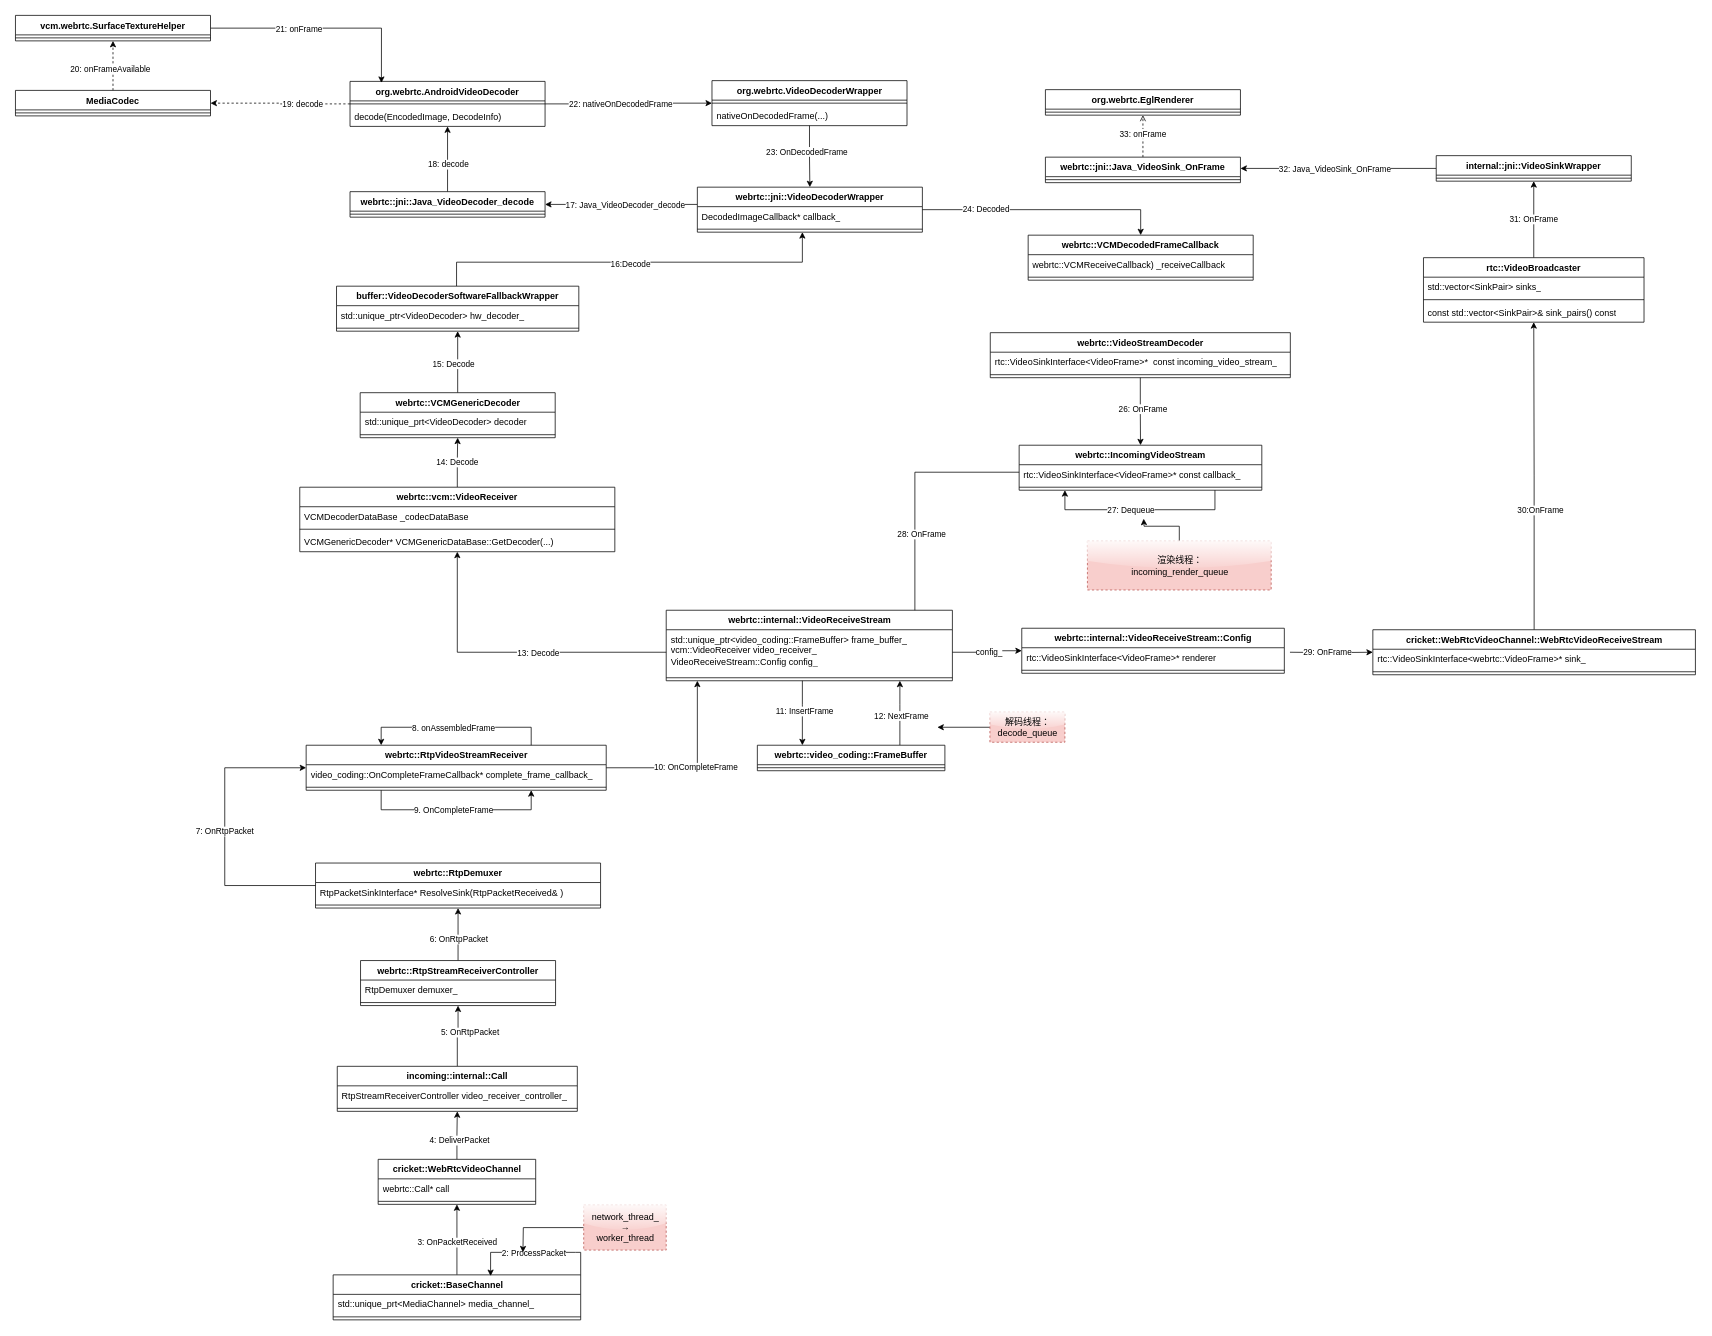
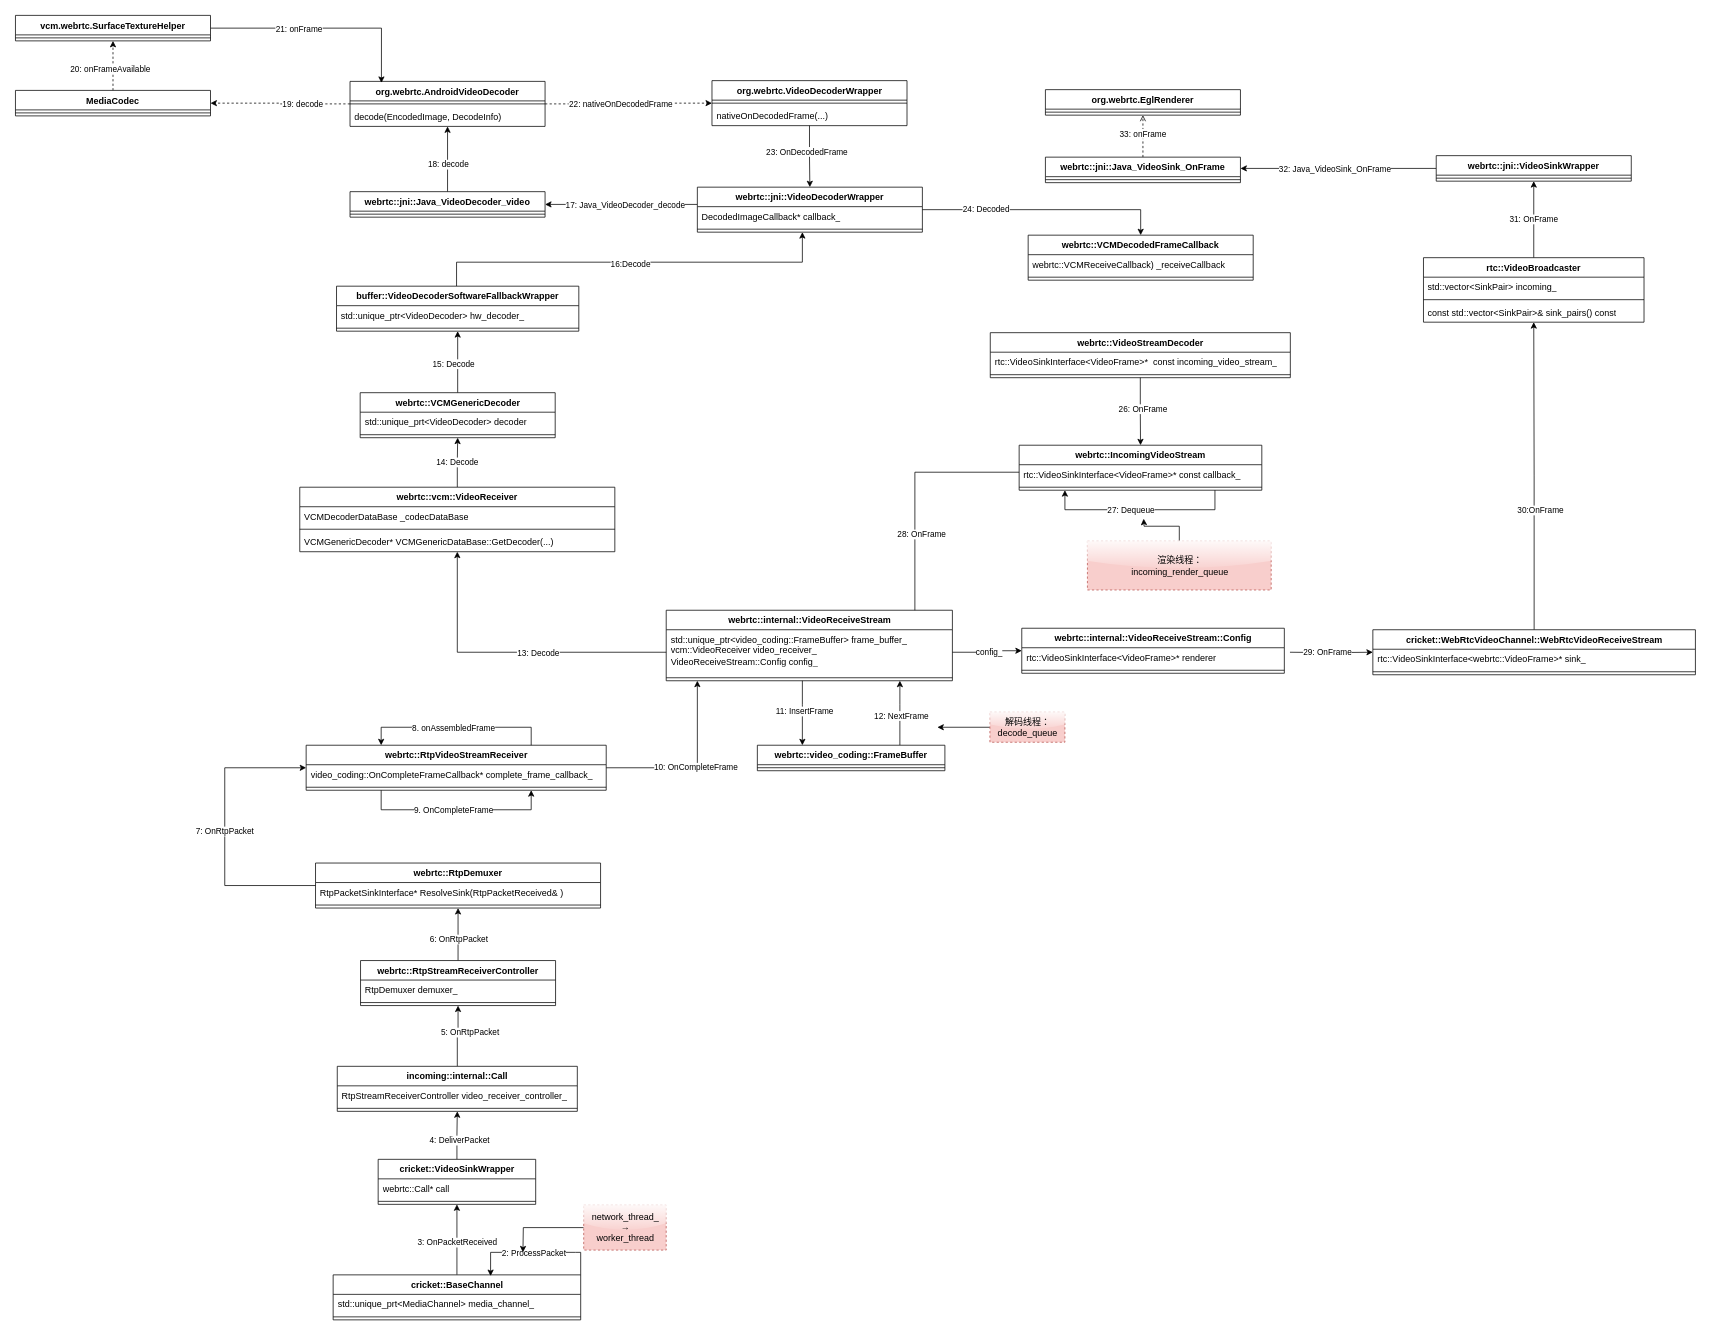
(689, 103) -> (689, 103)
(1533, 166) -> (1533, 166)
(447, 202) -> (447, 202)
(1491, 288) -> (1498, 288)
(457, 1170) -> (457, 1170)
